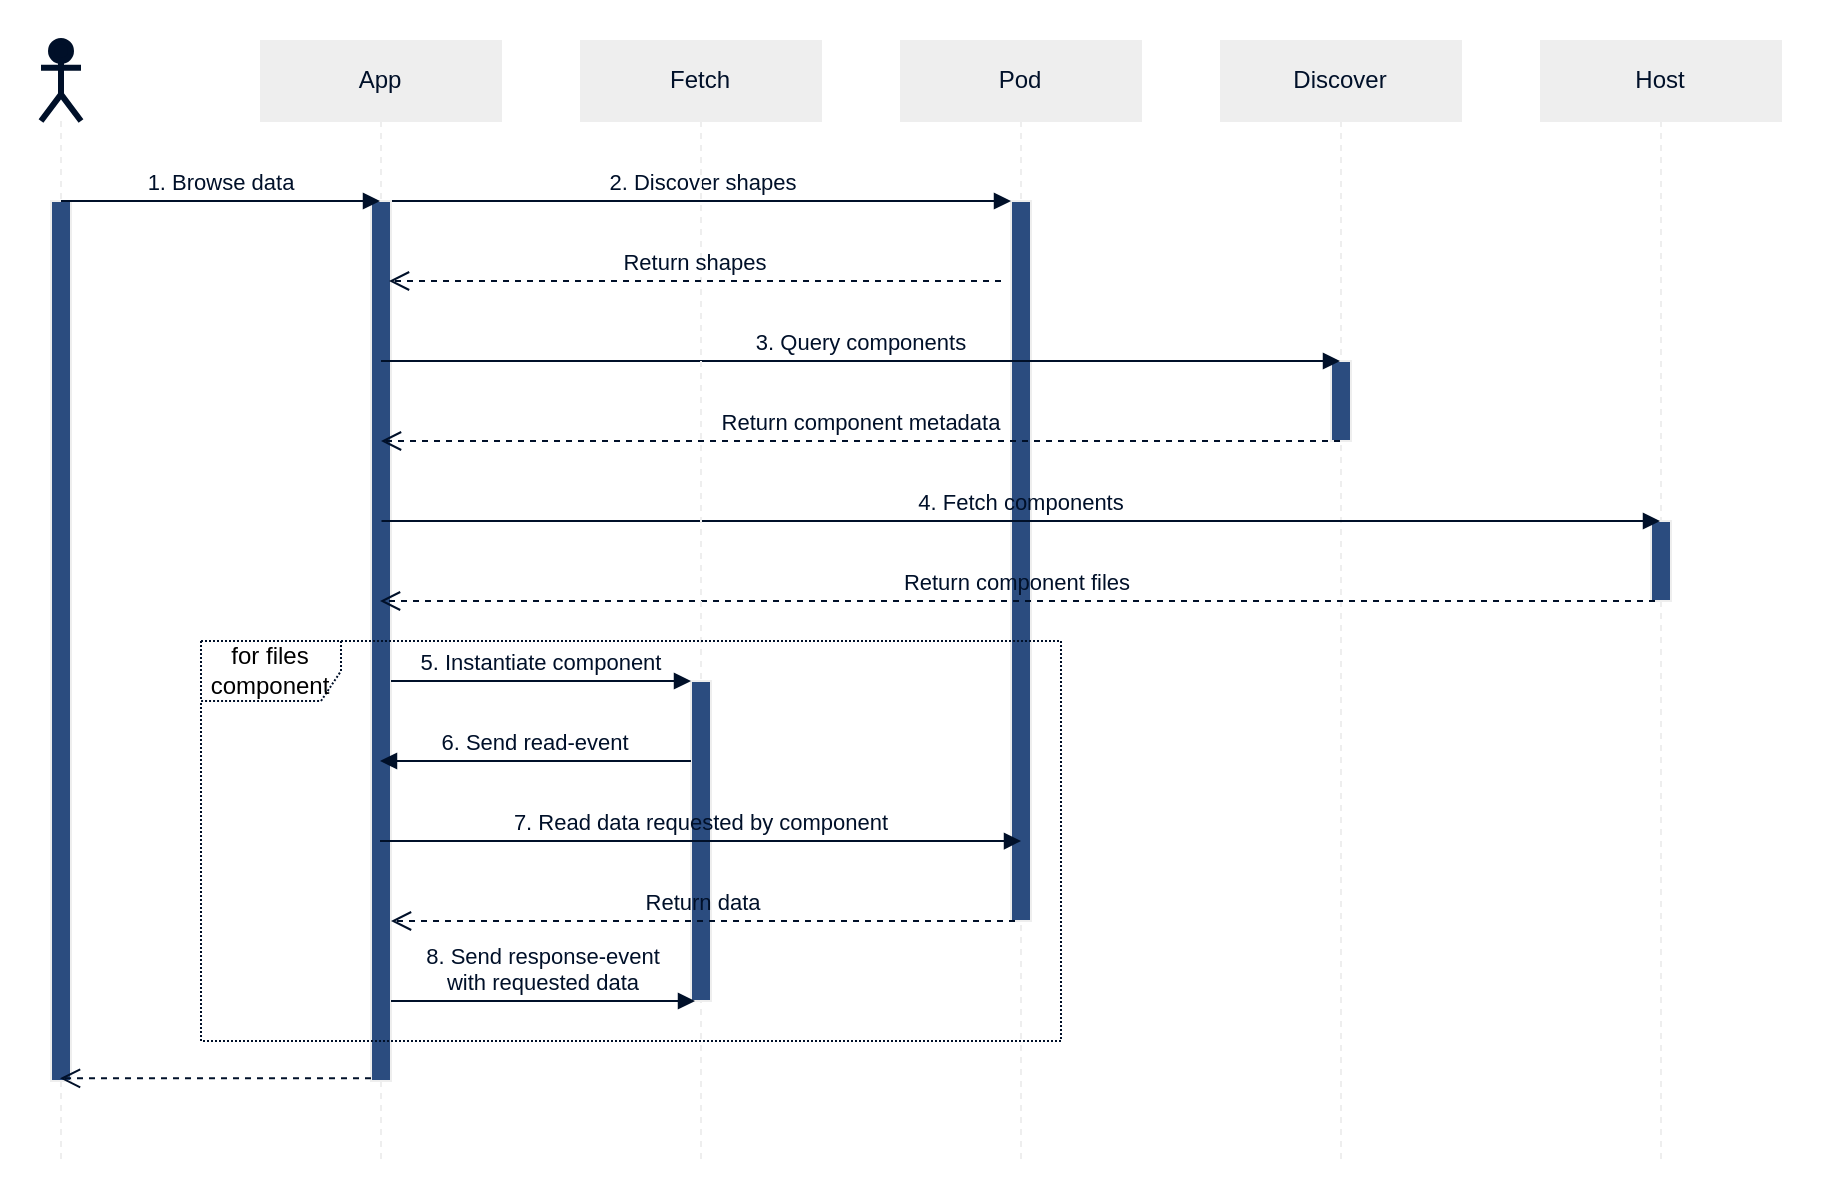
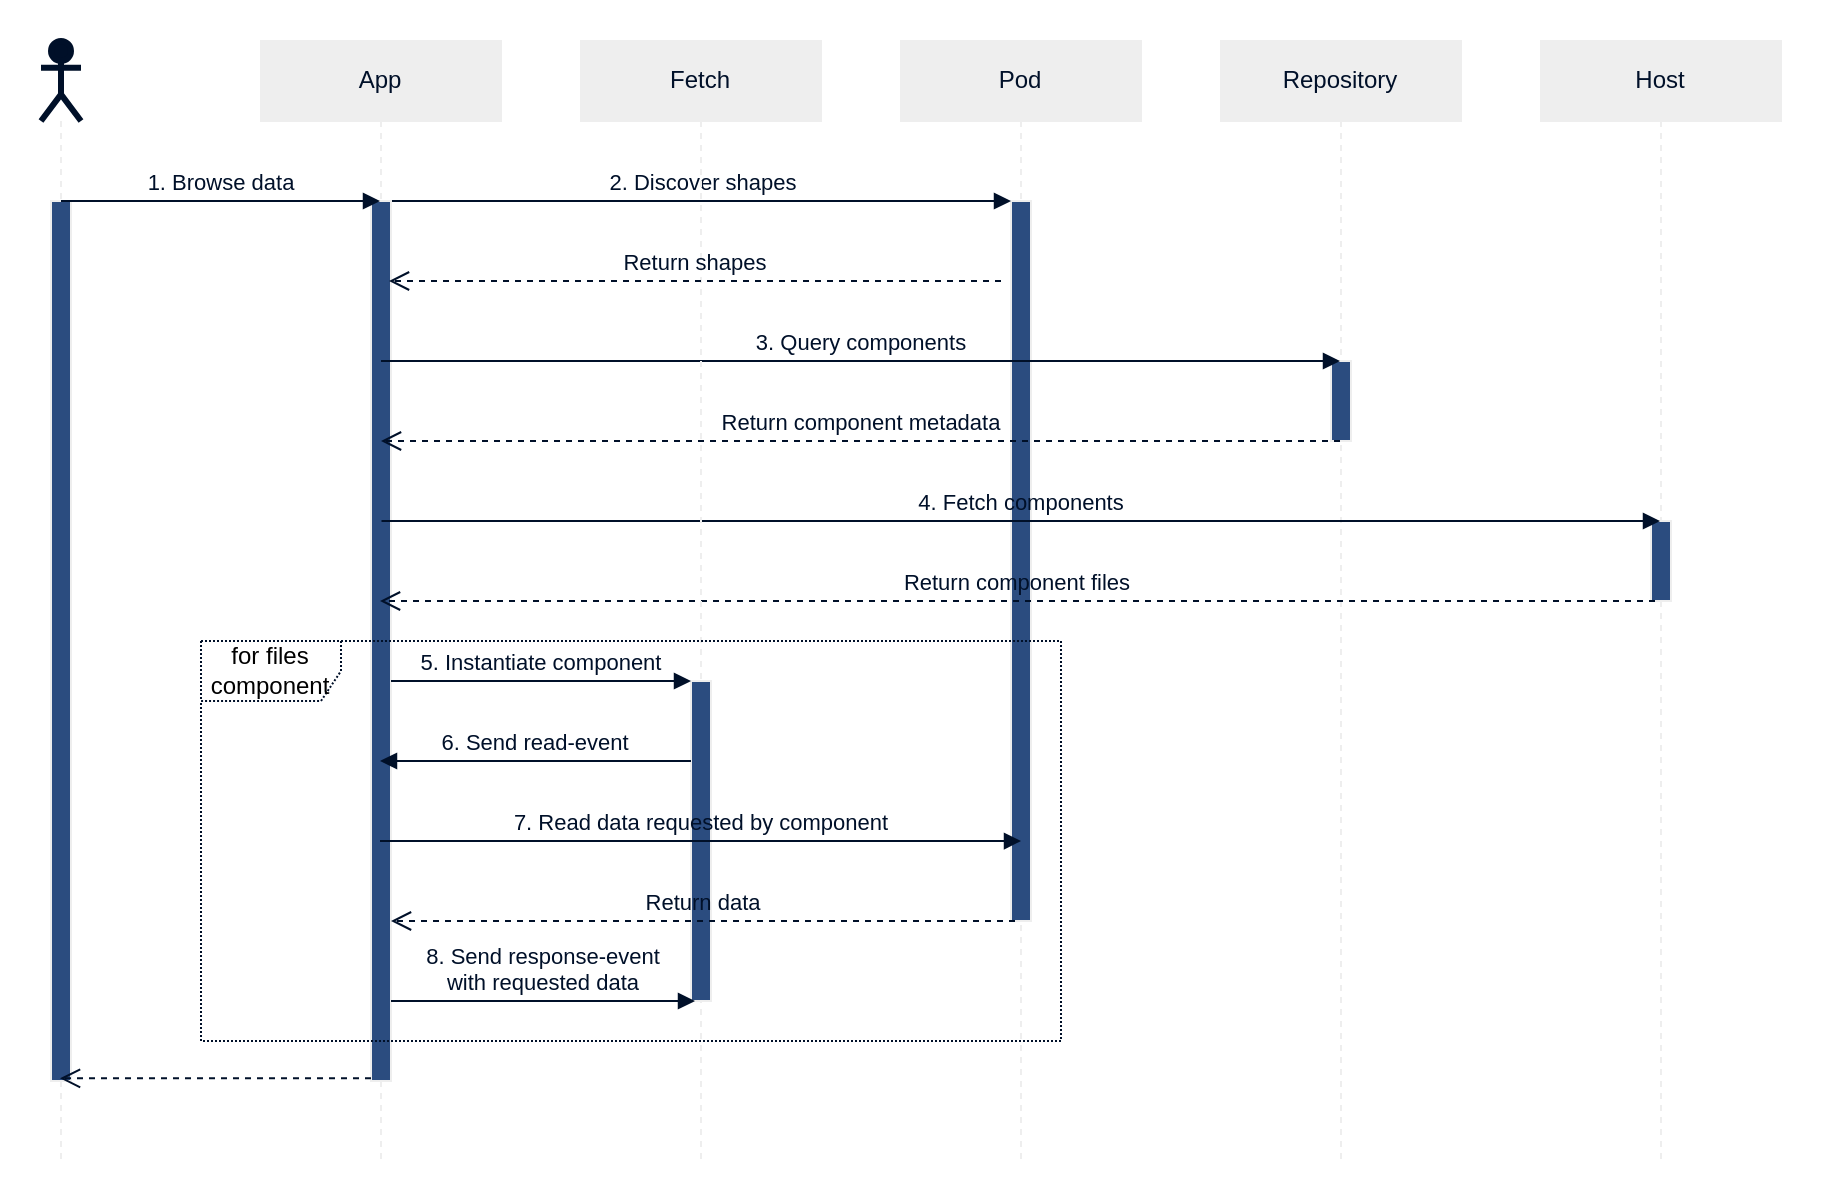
(1341, 81) -> (1341, 81)
